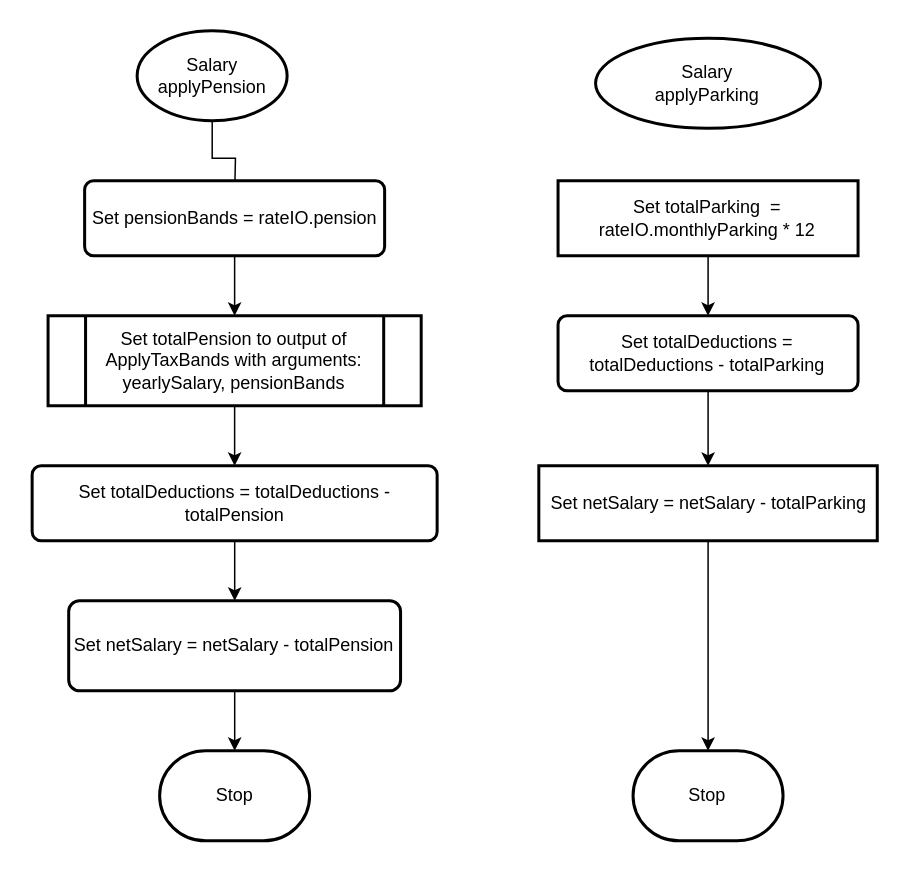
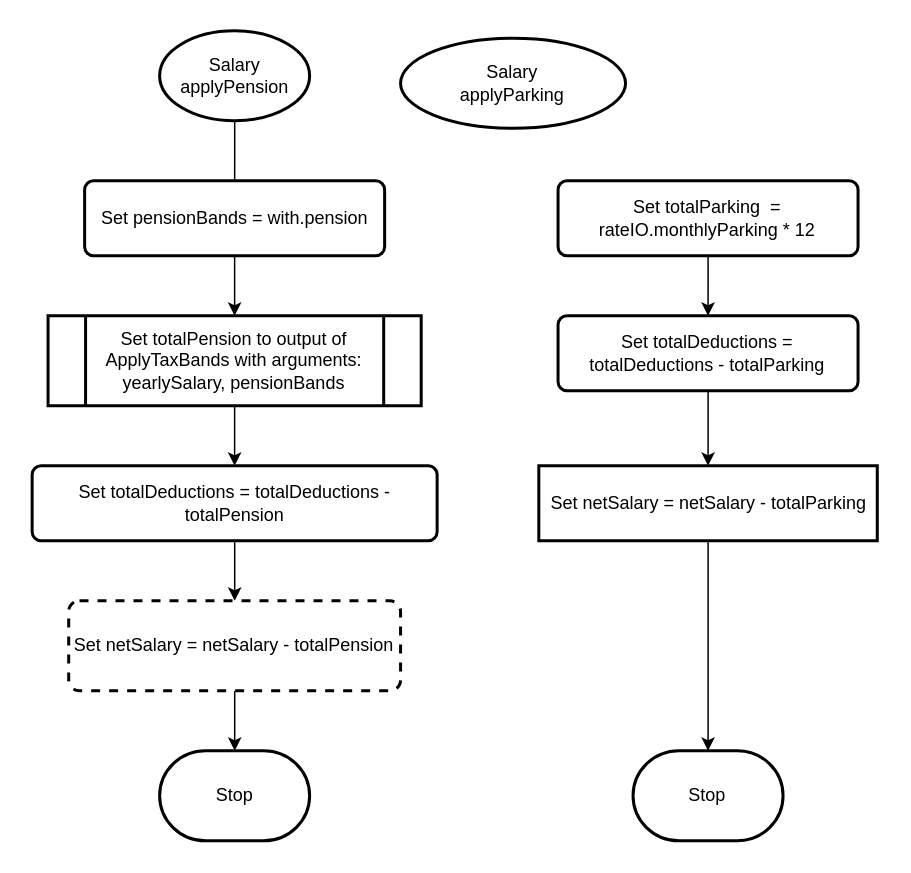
(212, 76) -> (234, 76)
(708, 83) -> (513, 83)
(235, 218) -> (235, 218)
(708, 218) -> (708, 218)
(234, 646) -> (234, 646)
